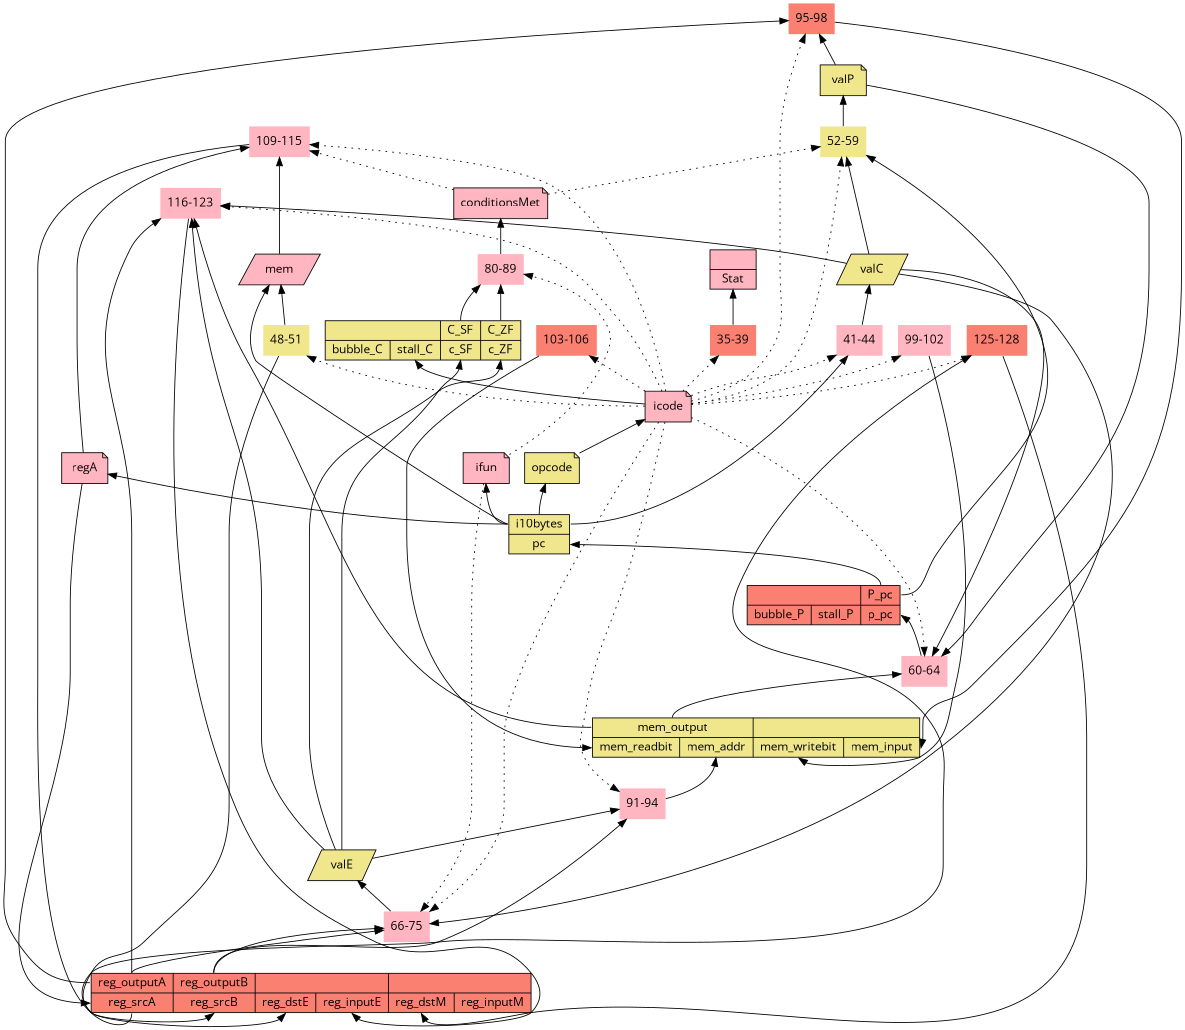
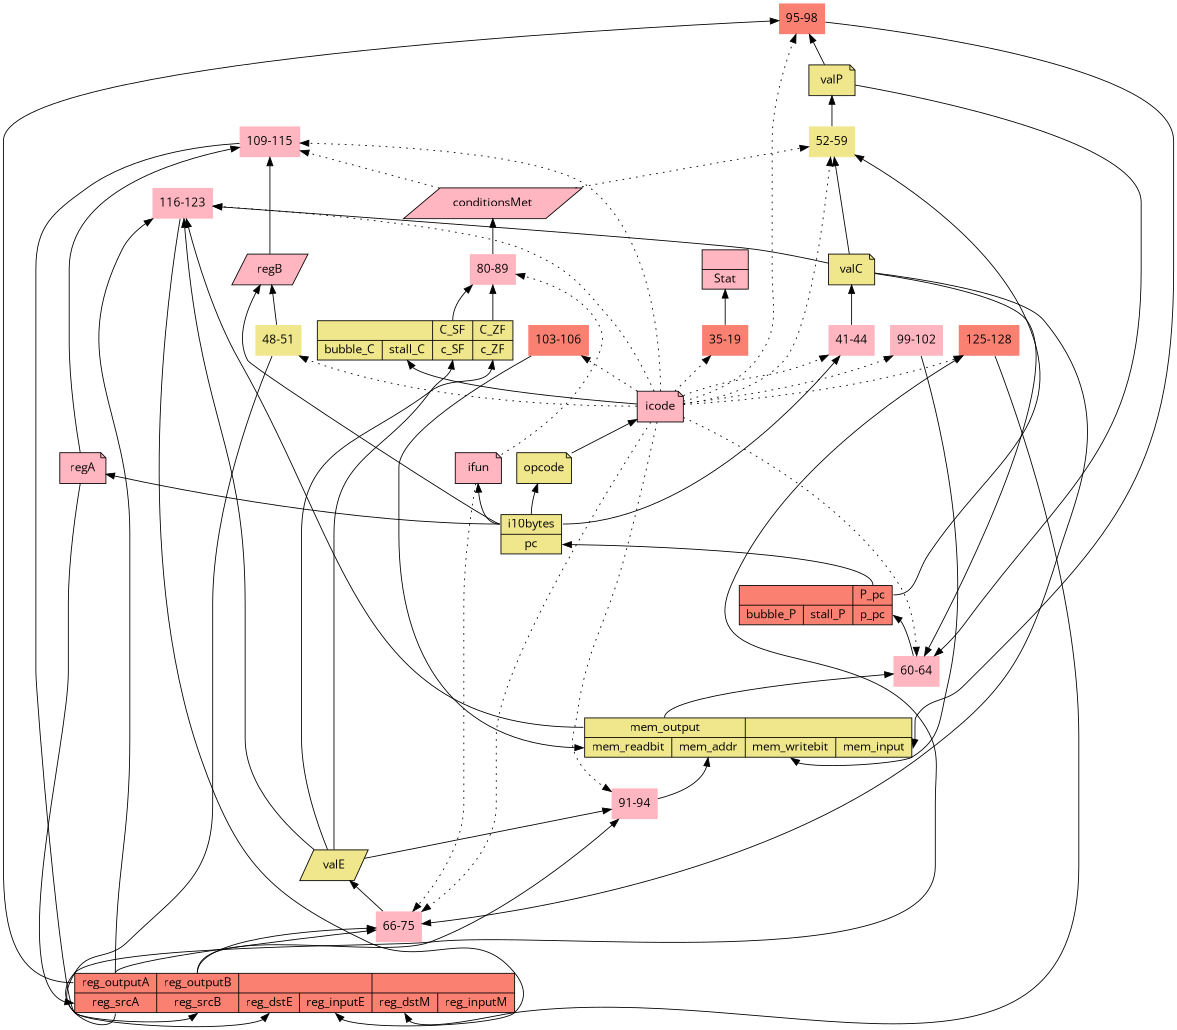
(501, 203) -> (493, 203)
(280, 270) -> (270, 270)
(872, 270) -> (852, 270)
(733, 340) -> (725, 340)
